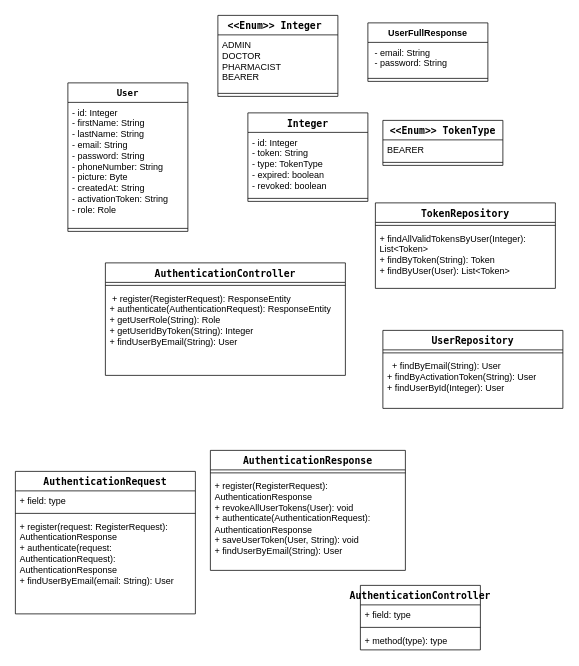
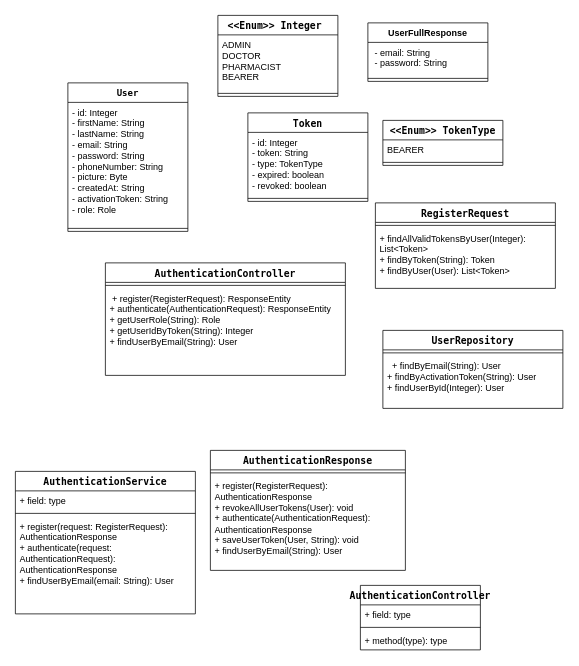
(308, 124) -> (308, 124)
(465, 214) -> (465, 214)
(105, 482) -> (105, 482)
